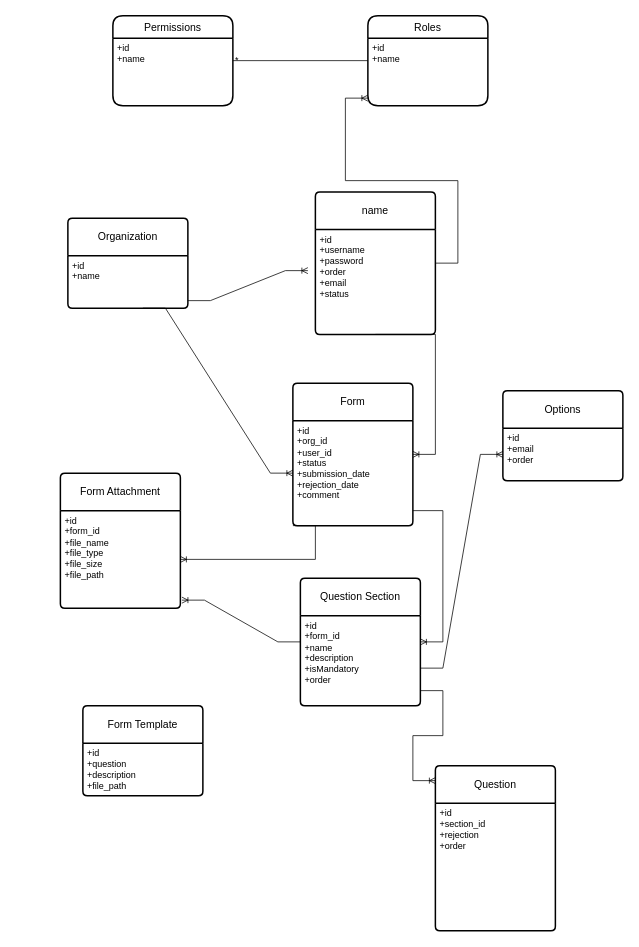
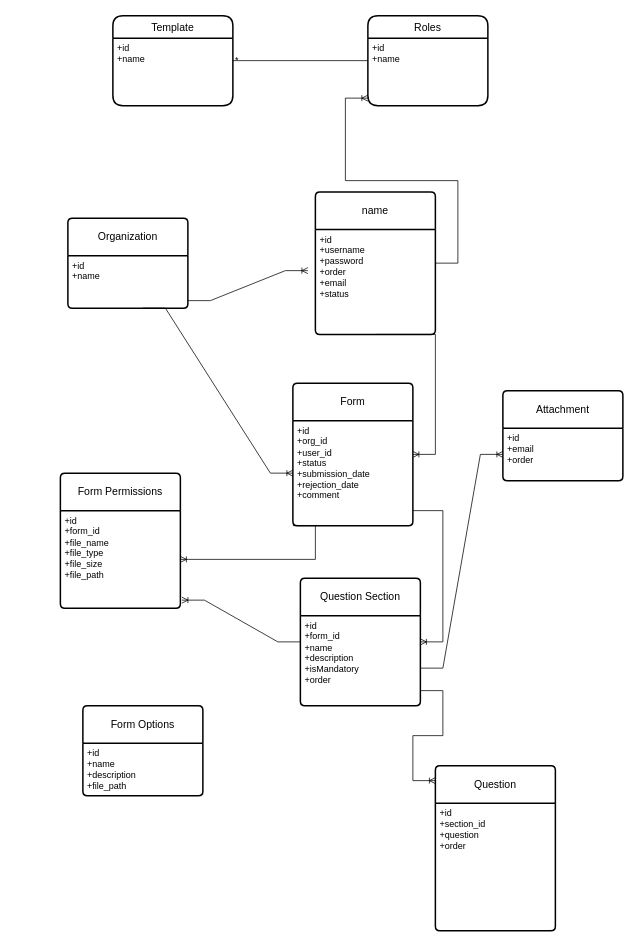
(173, 27) -> (173, 27)
(563, 409) -> (563, 409)
(120, 492) -> (120, 492)
(143, 724) -> (143, 724)
(115, 770) -> (115, 770)
(465, 830) -> (465, 830)
